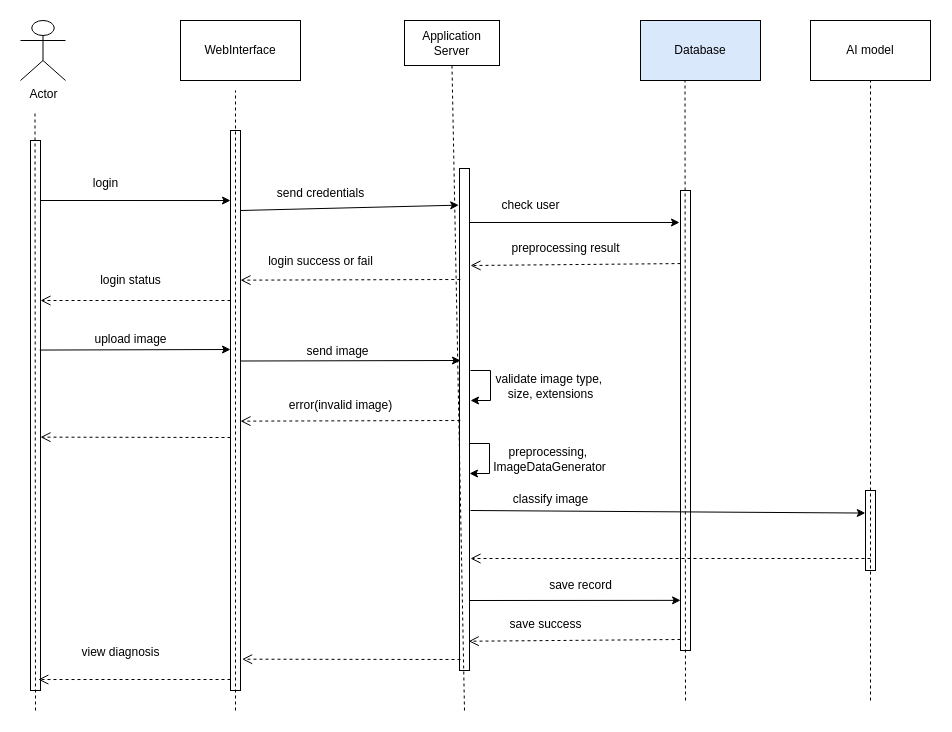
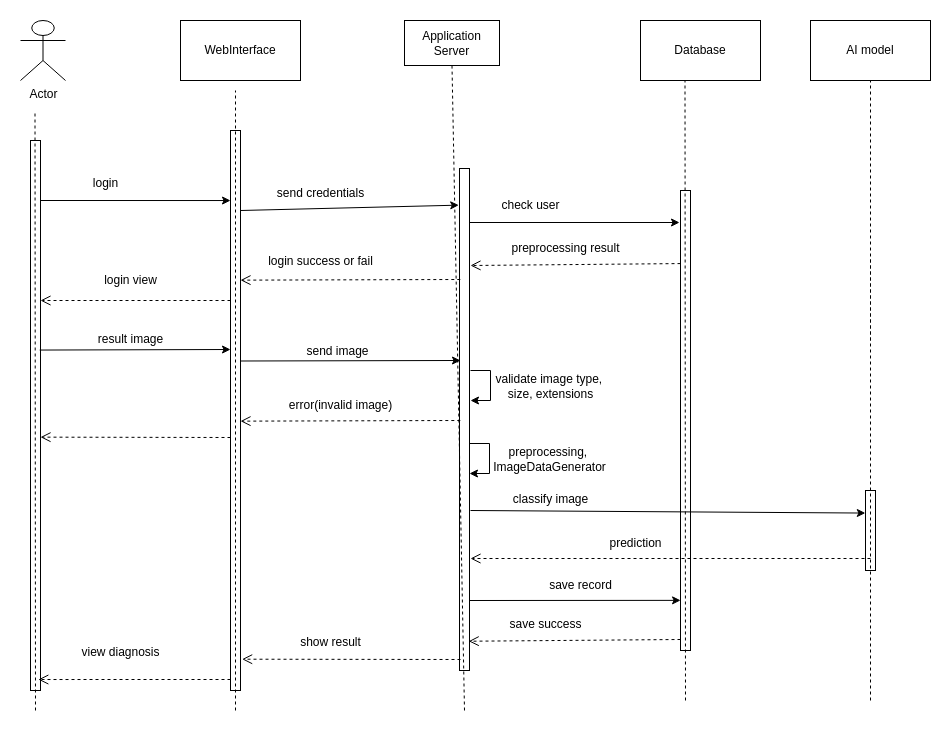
(701, 51) -> (701, 51)
(131, 281) -> (131, 281)
(131, 340) -> (131, 340)
none -> (636, 544)
none -> (331, 643)
